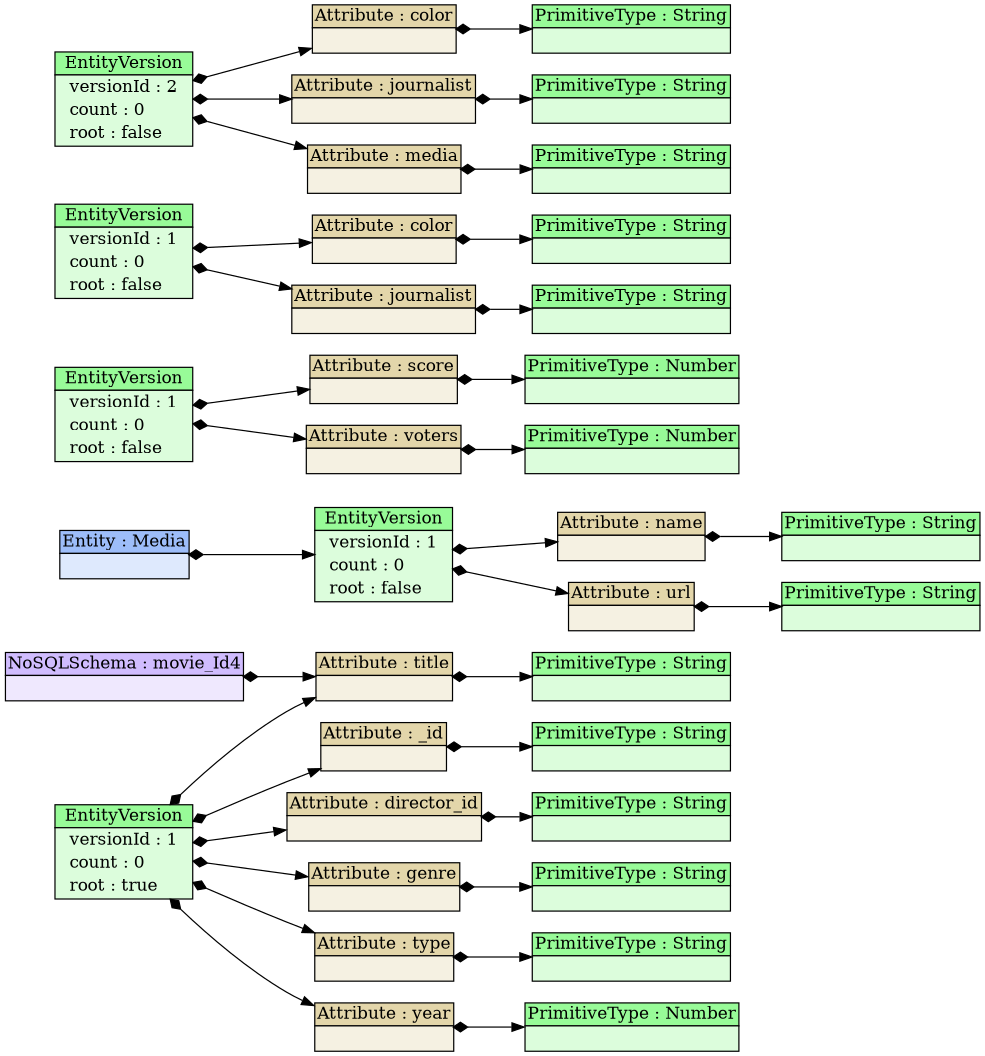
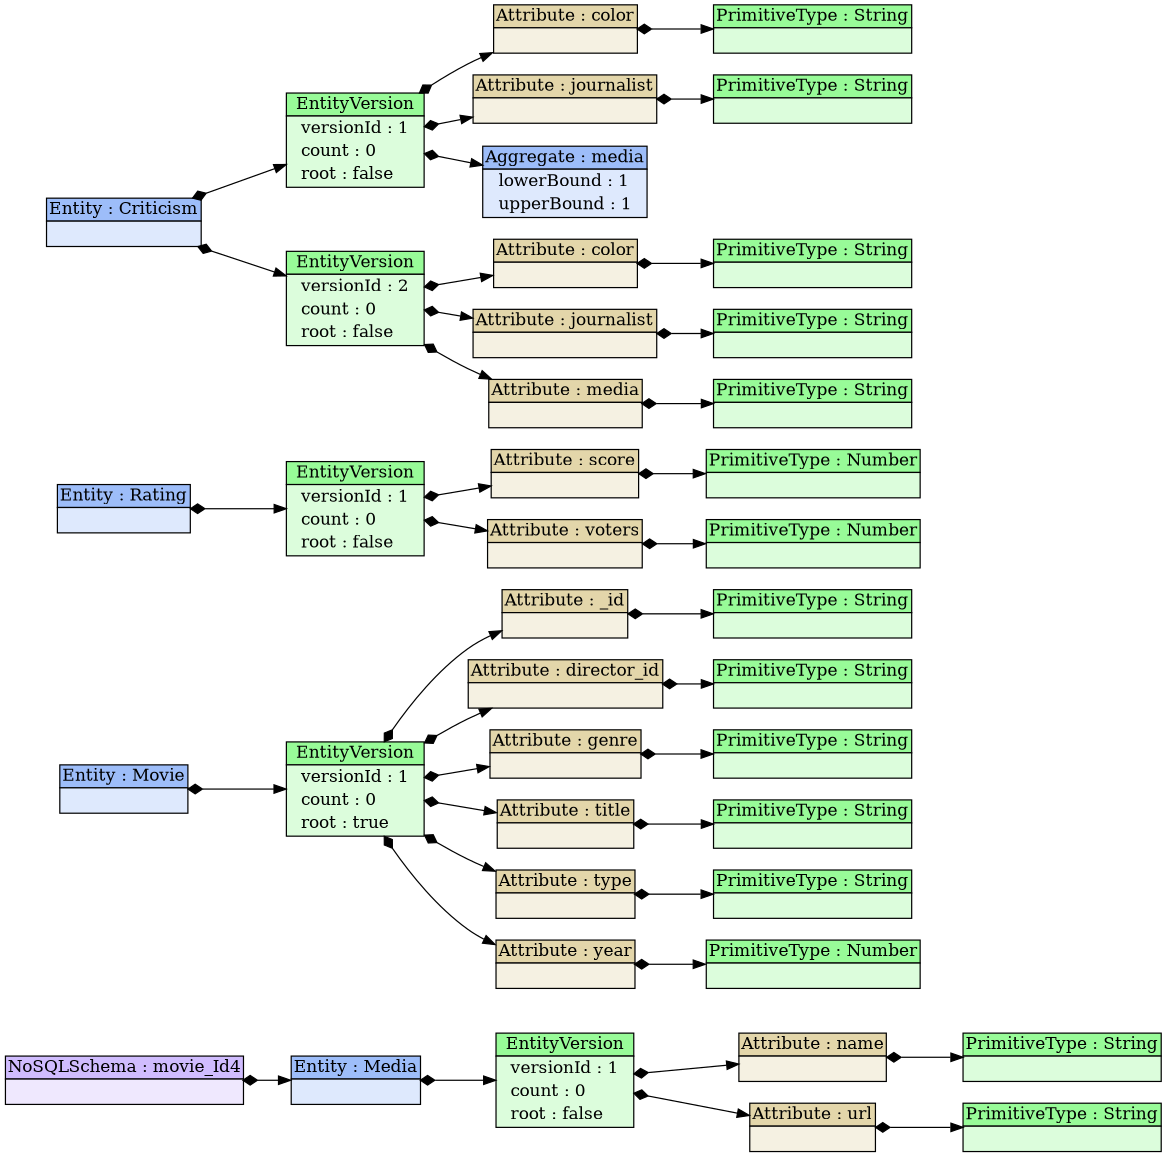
none -> (565, 181)
none -> (124, 222)
none -> (124, 509)
(280, 677) -> (268, 1080)
none -> (124, 789)
